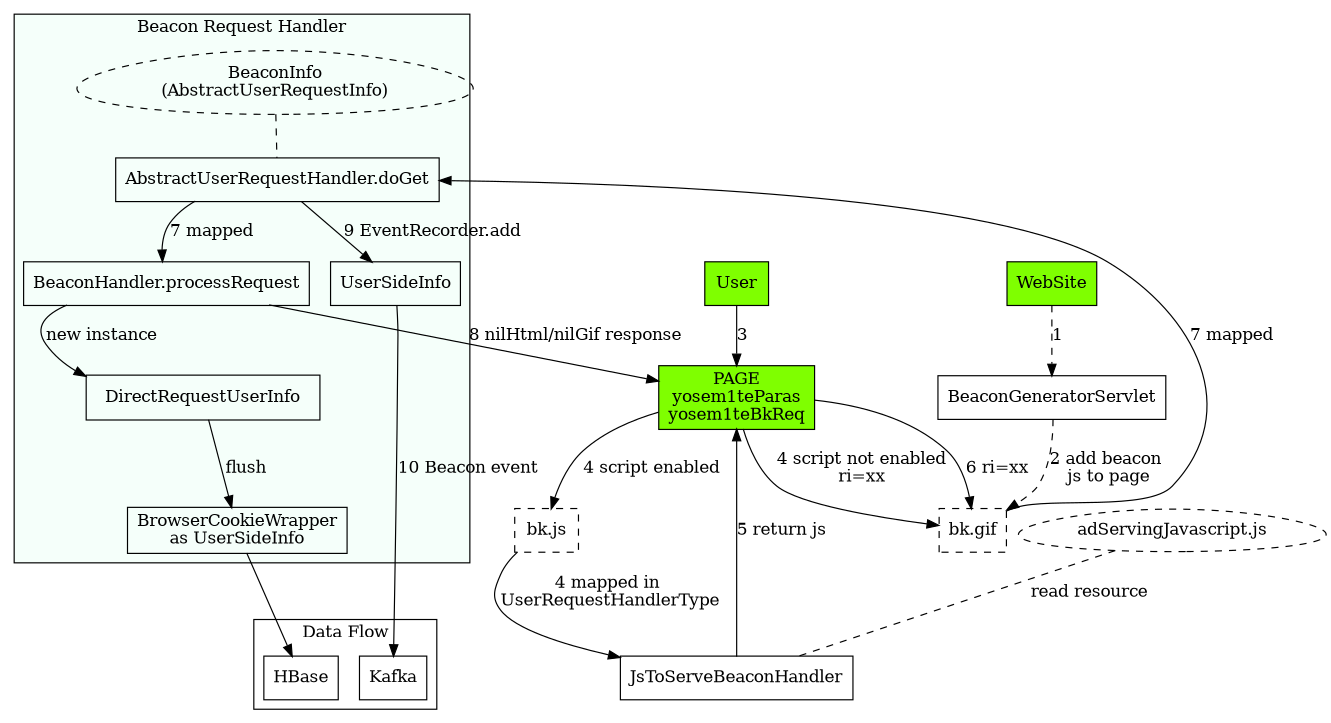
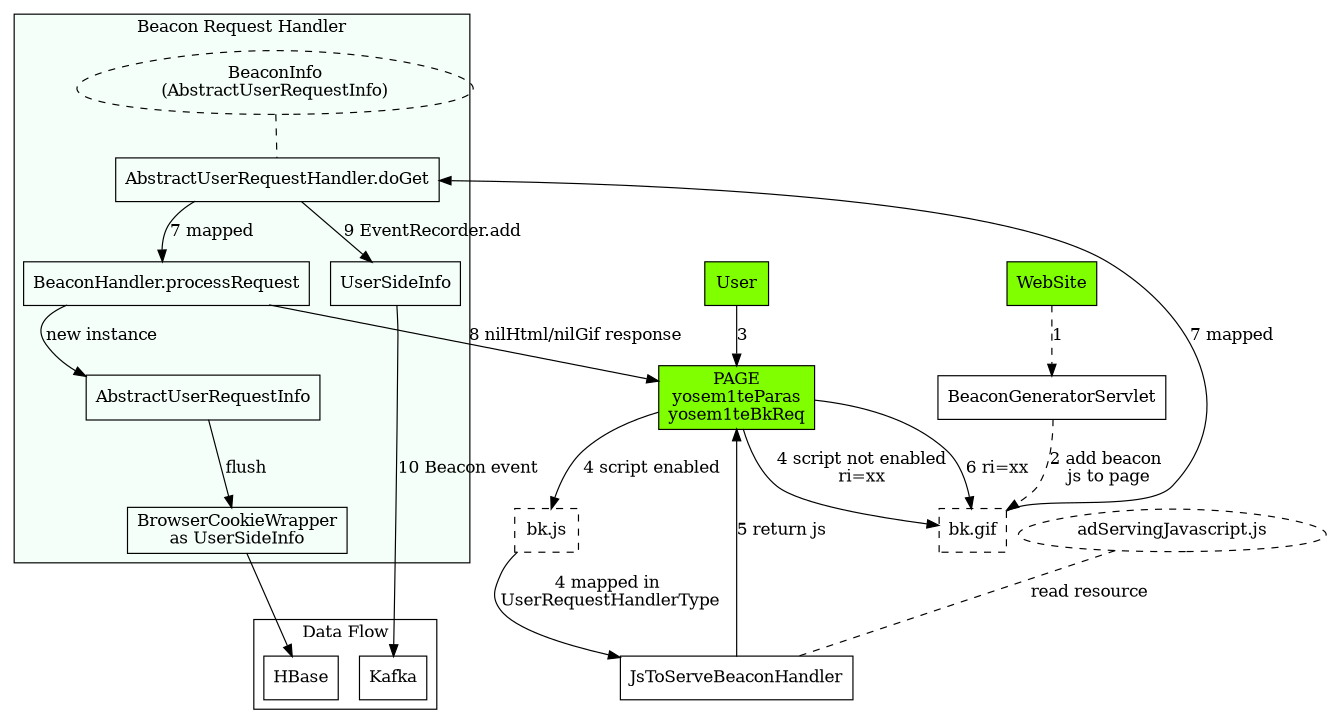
(203, 398) -> (203, 398)
